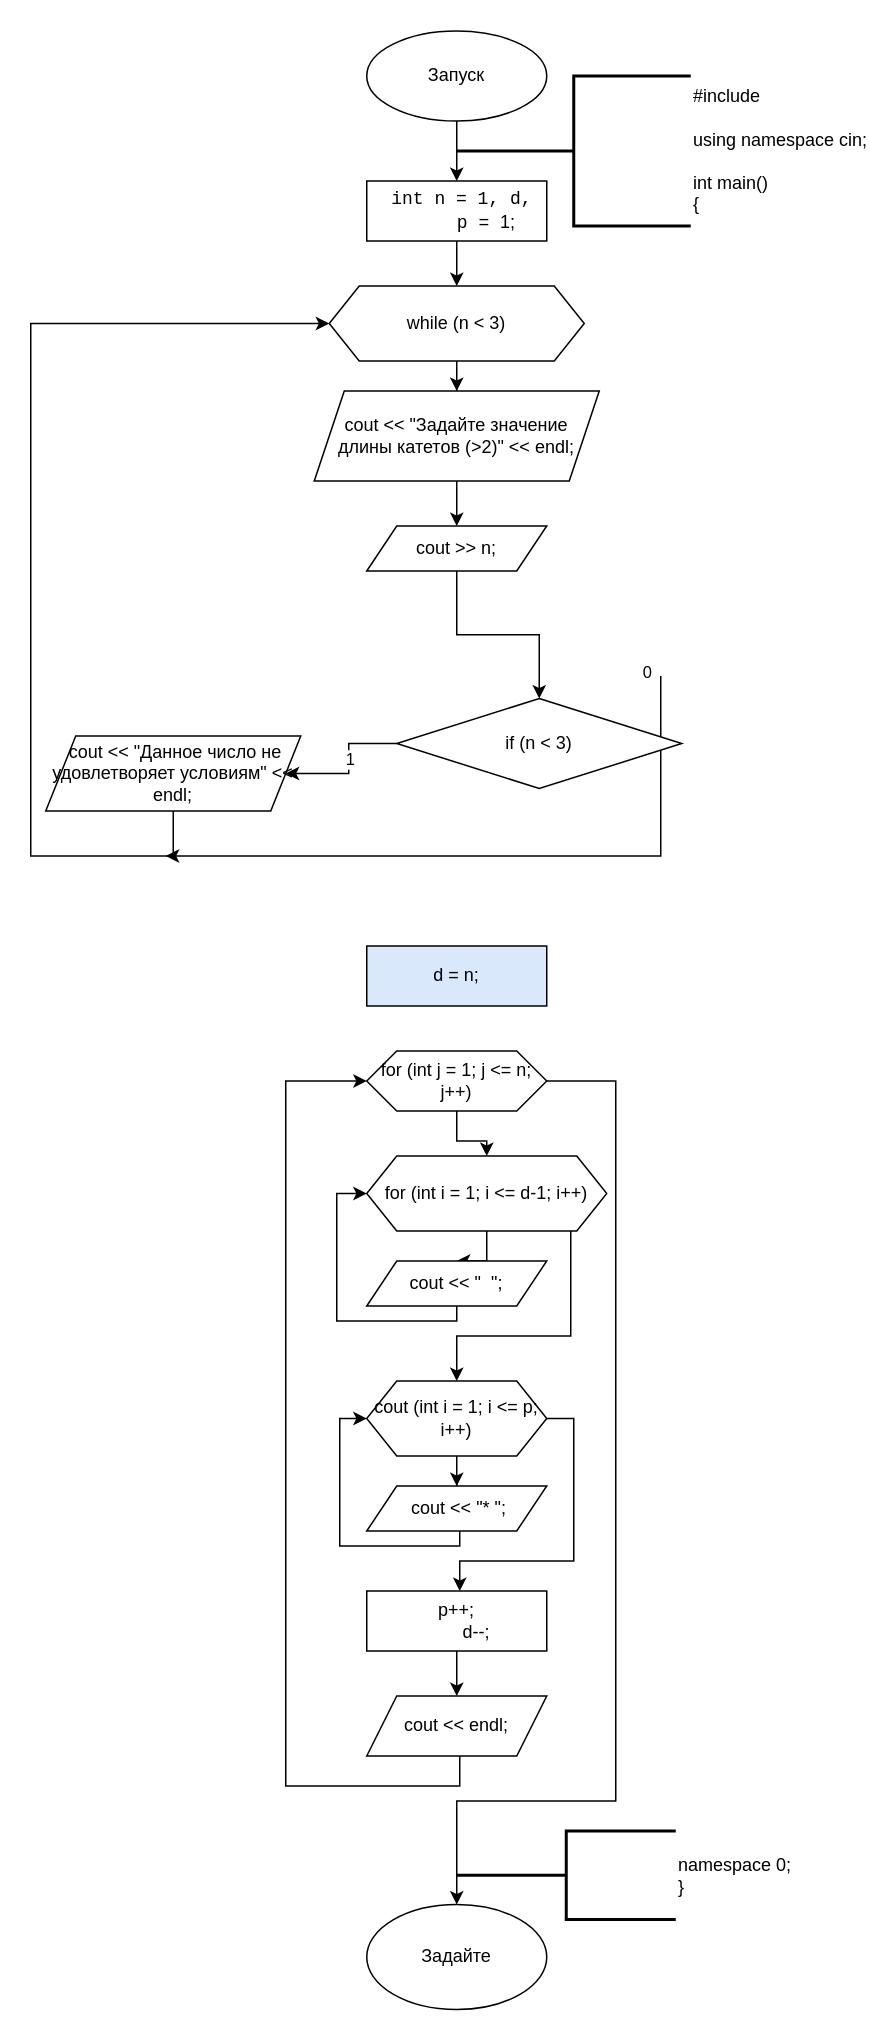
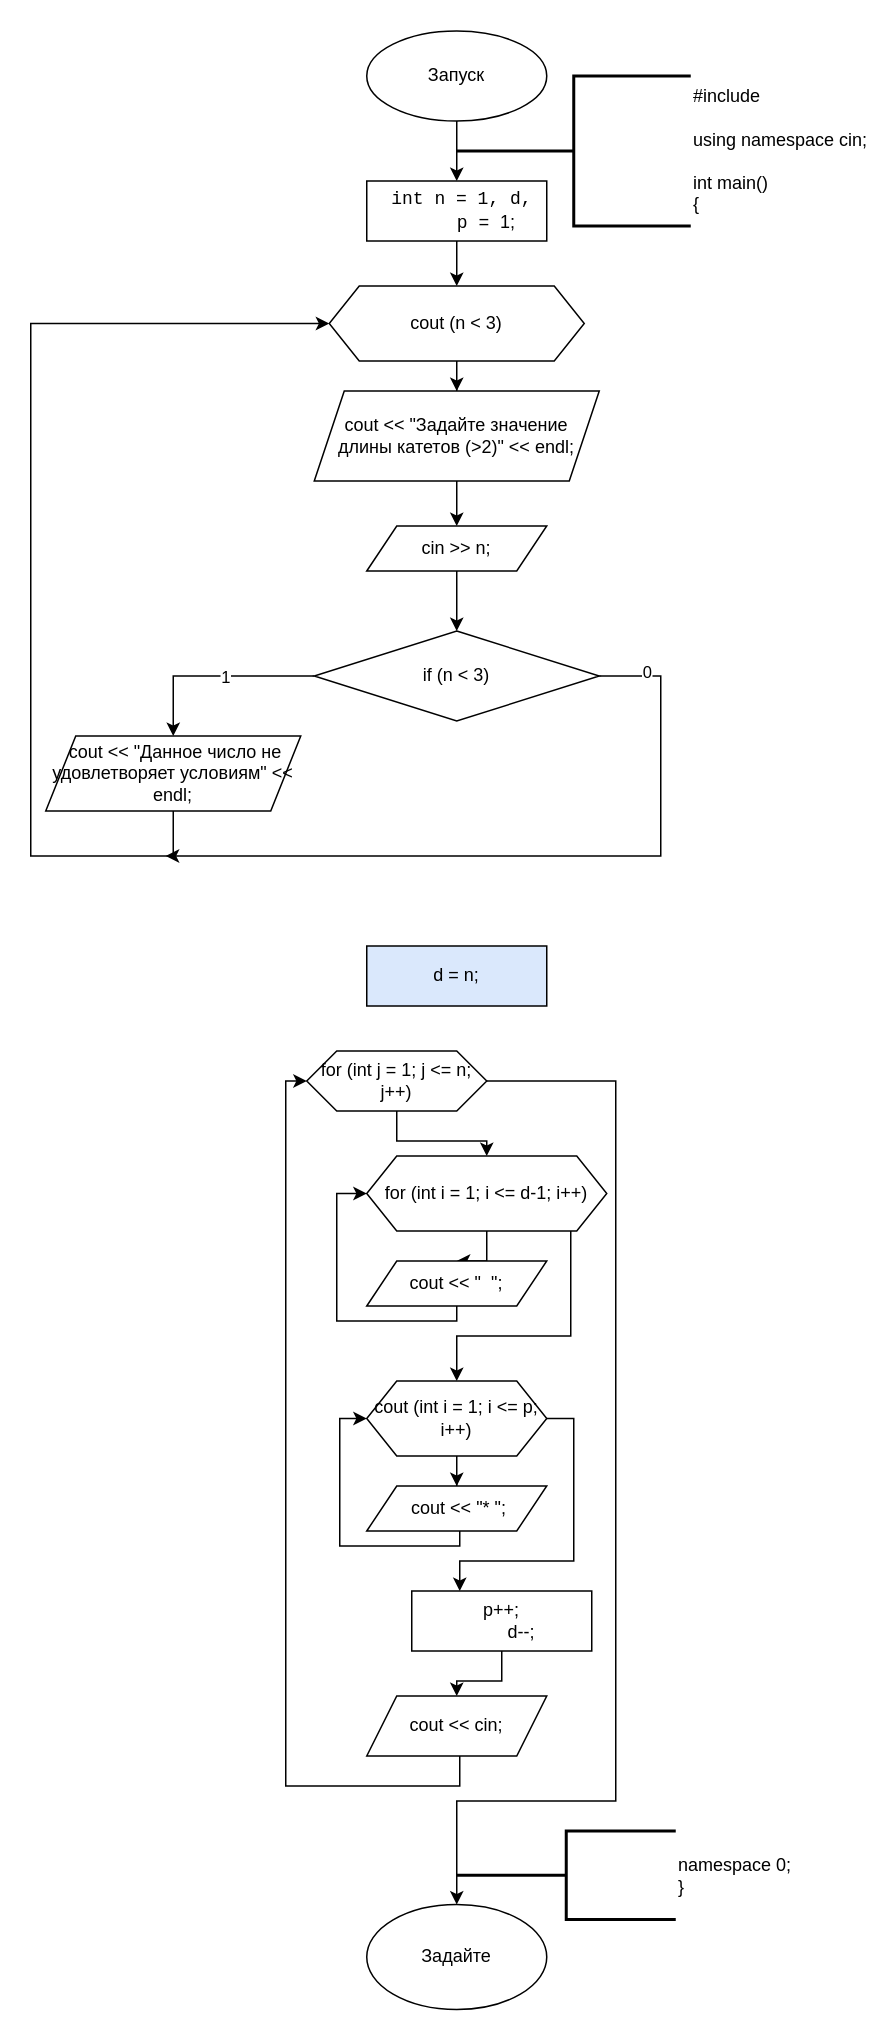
(457, 323) -> (457, 323)
(457, 548) -> (457, 548)
(539, 743) -> (457, 676)
(457, 1081) -> (397, 1081)
(457, 1621) -> (502, 1621)
(457, 1726) -> (457, 1726)
